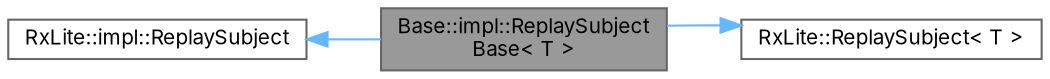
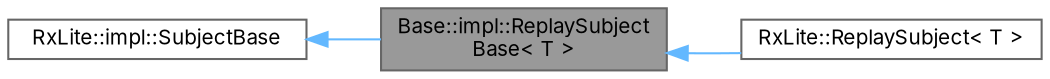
(694, 25) -> (715, 53)
(157, 39) -> (157, 39)
